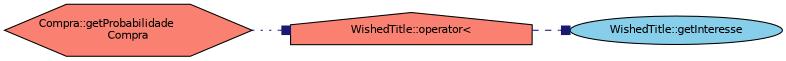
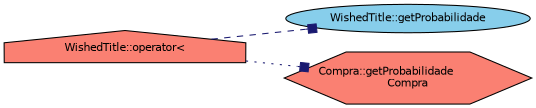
(266, 30) -> (272, 64)
(676, 30) -> (408, 19)
